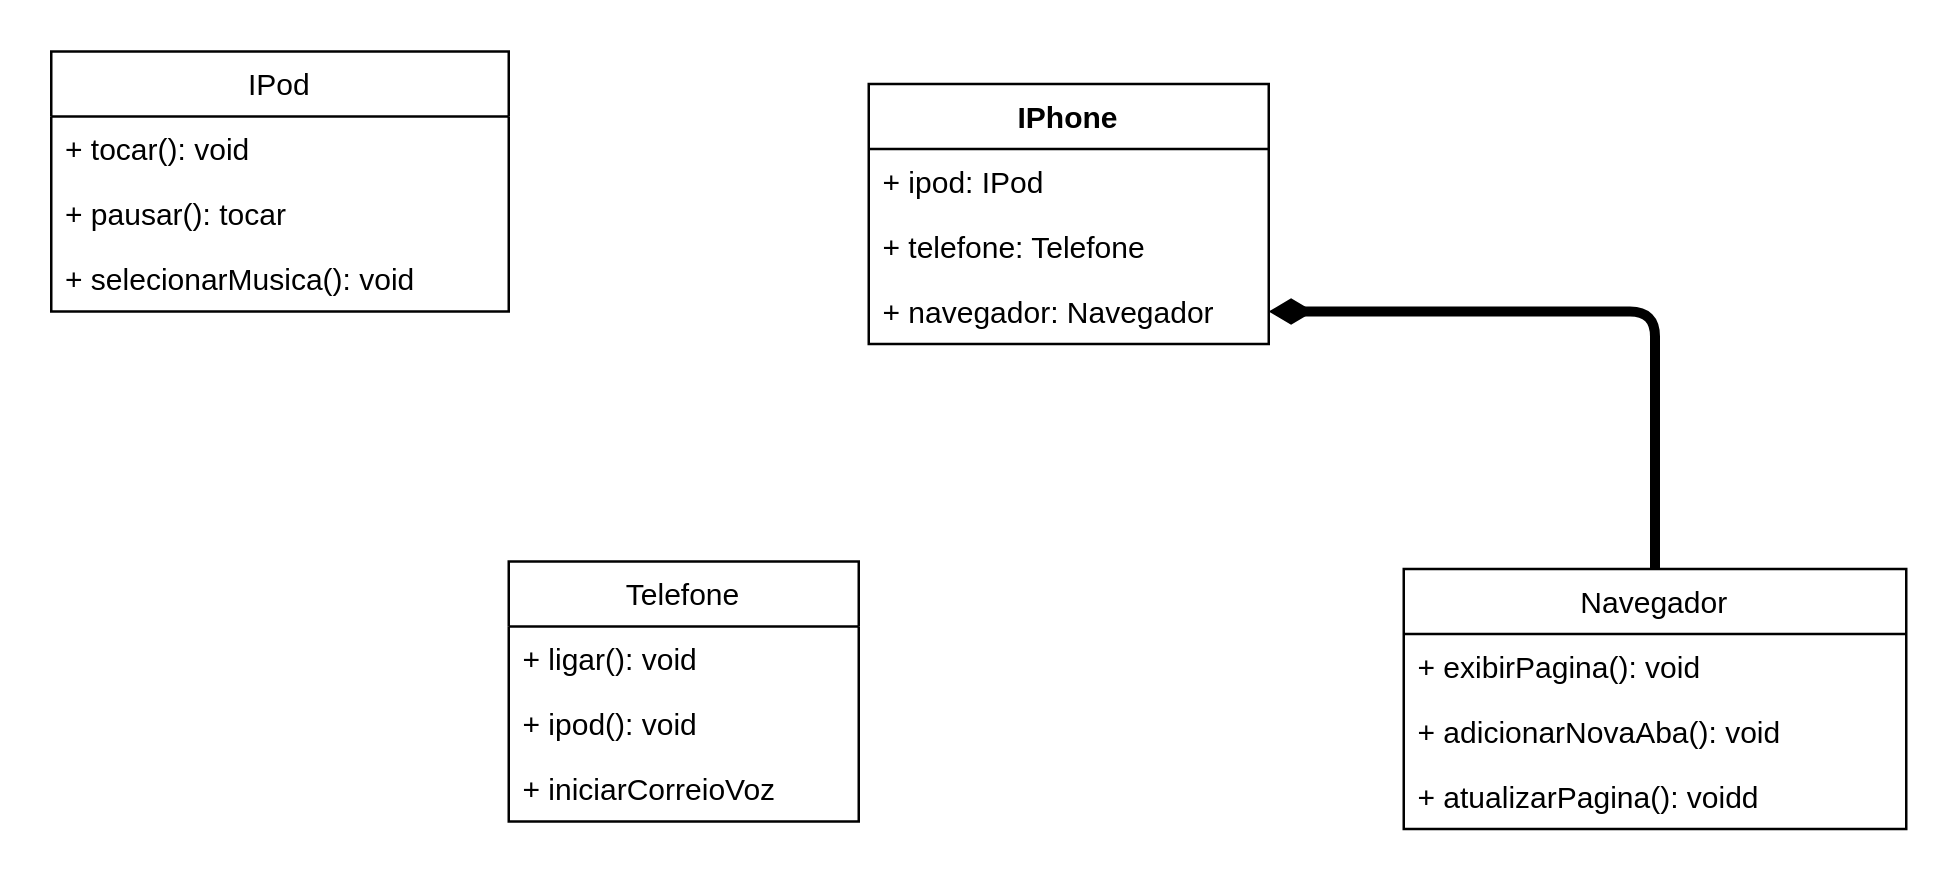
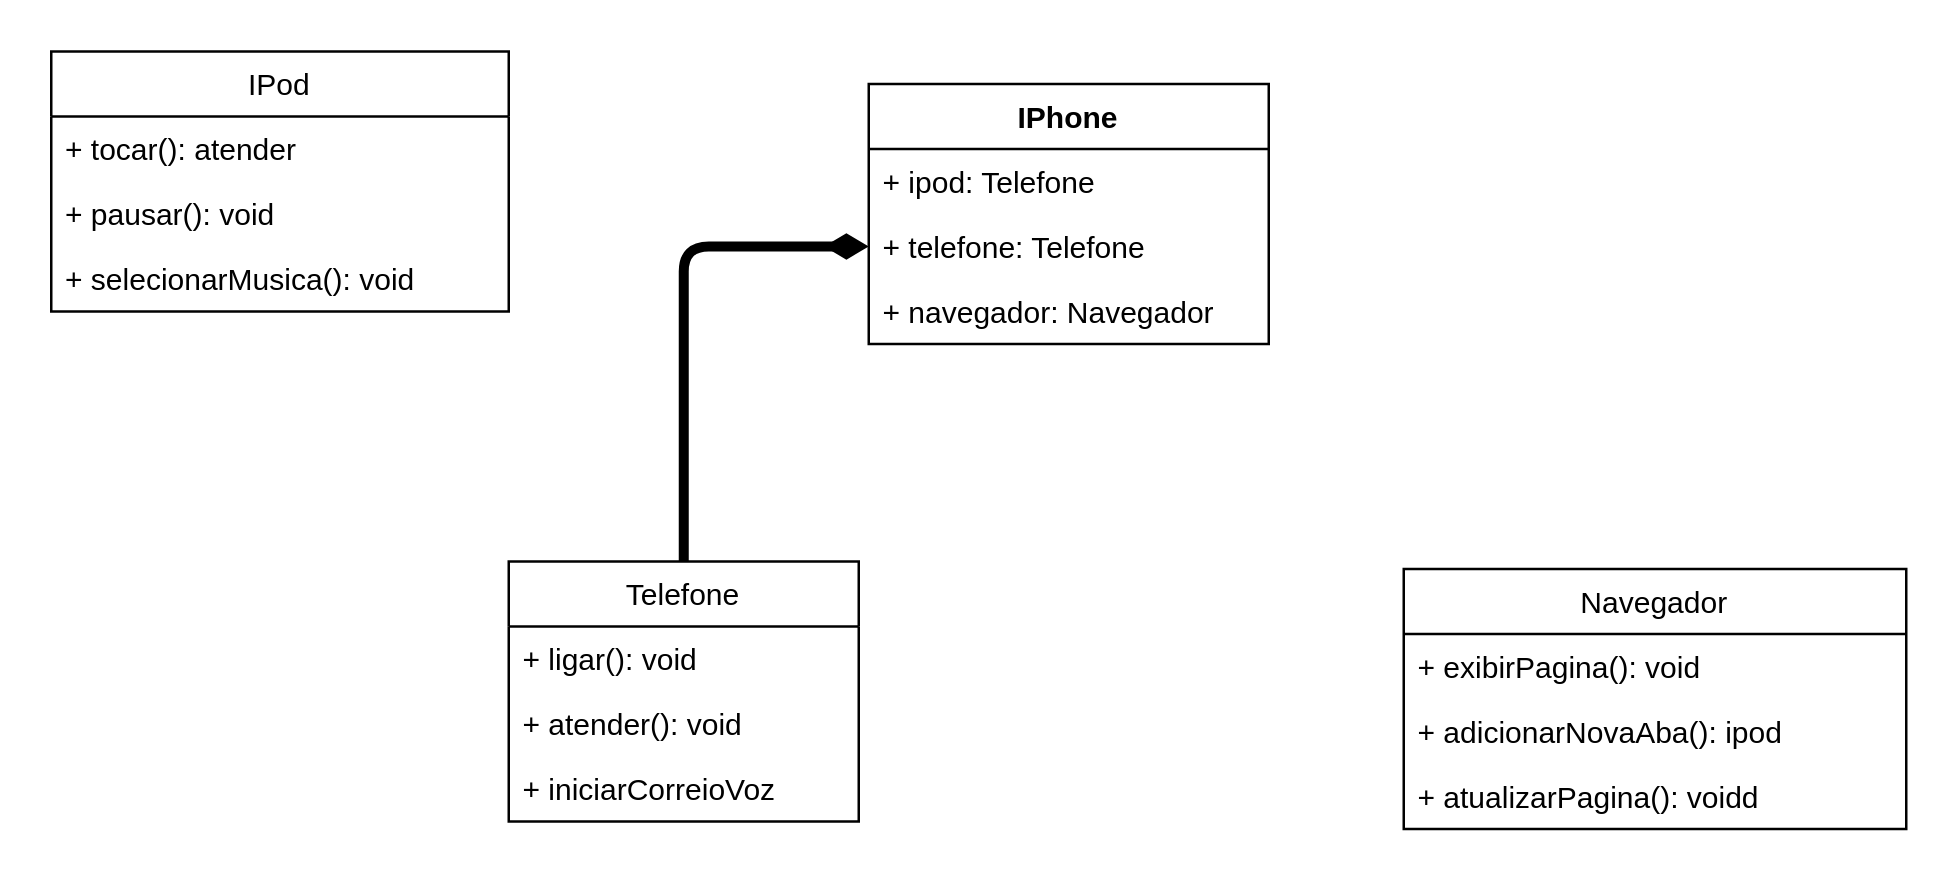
(175, 150) -> (205, 150)
(968, 183) -> (997, 183)
(196, 215) -> (184, 215)
(1598, 311) -> none
none -> (684, 335)
(621, 725) -> (650, 725)
(1613, 733) -> (1613, 733)
